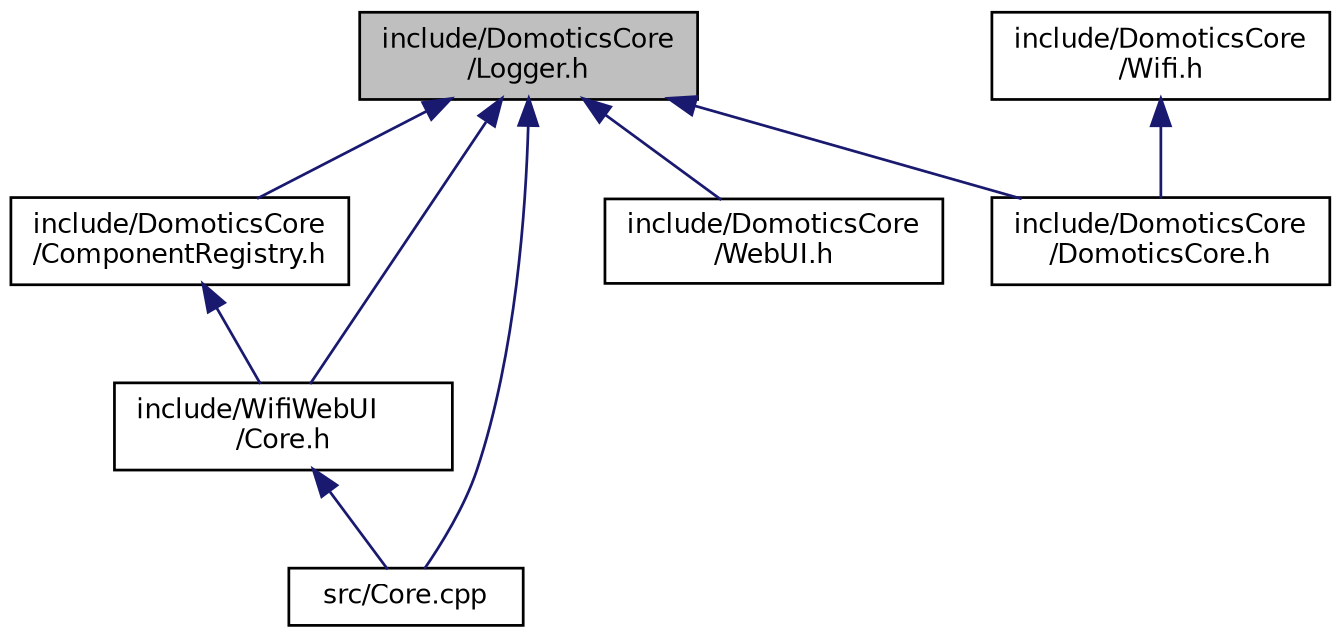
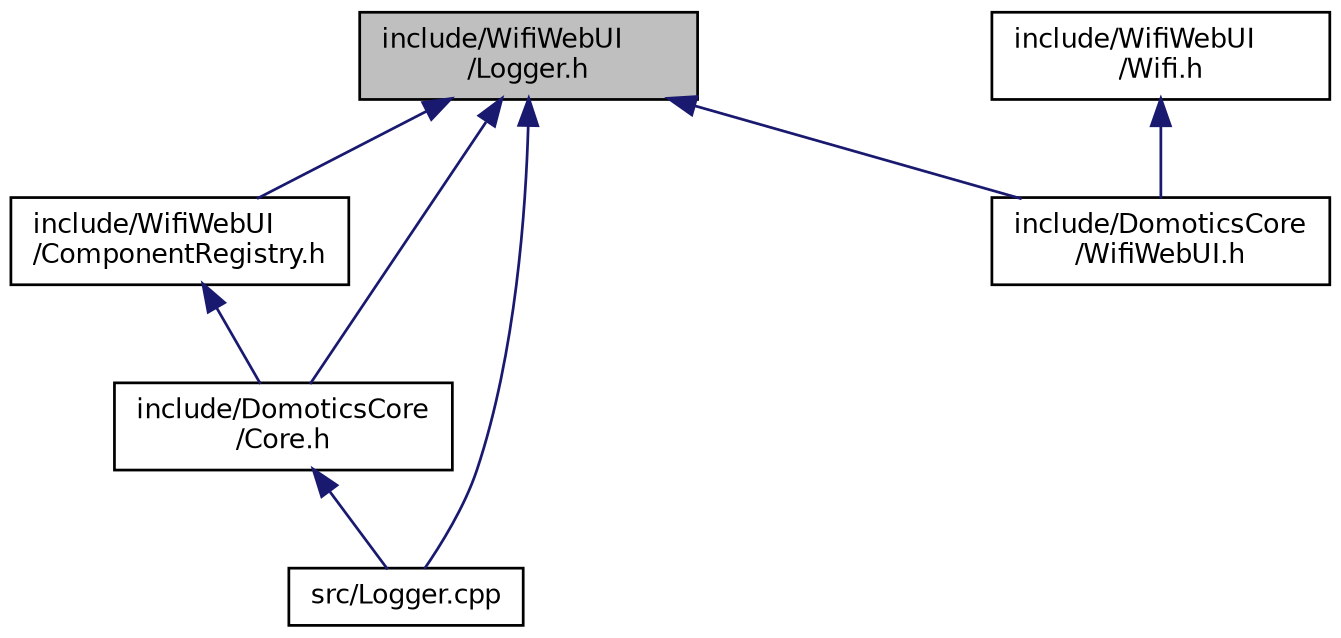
(529, 56) -> (529, 56)
(1161, 56) -> (1161, 56)
(180, 241) -> (180, 241)
(774, 241) -> none
(1161, 241) -> (1161, 241)
(283, 426) -> (283, 426)
(406, 597) -> (406, 597)
